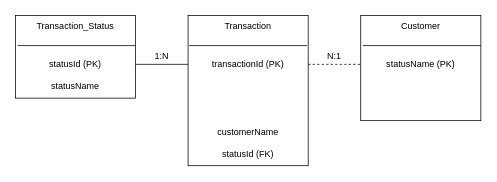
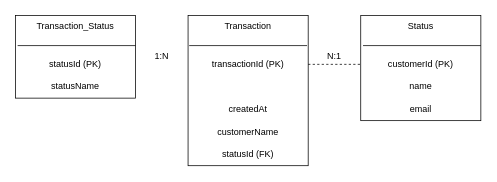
(420, 27) -> (420, 27)
(162, 64) -> none
(420, 64) -> (420, 64)
none -> (420, 87)
none -> (248, 109)
none -> (420, 109)
